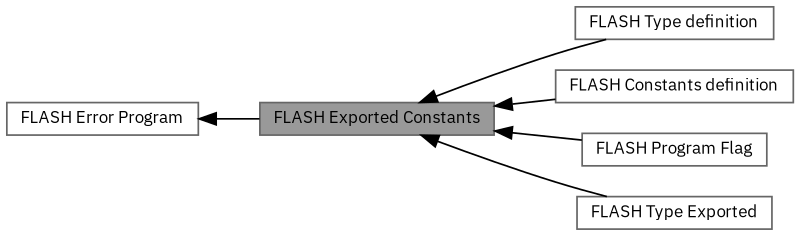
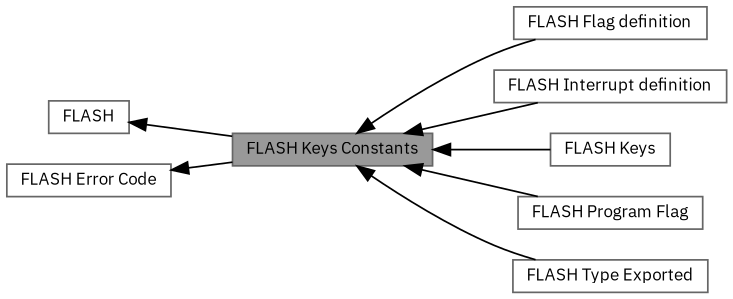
(674, 23) -> (610, 23)
(674, 86) -> (610, 86)
none -> (89, 117)
(103, 119) -> (89, 180)
(377, 119) -> (333, 150)
none -> (610, 150)
